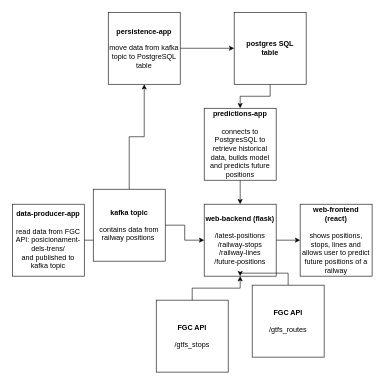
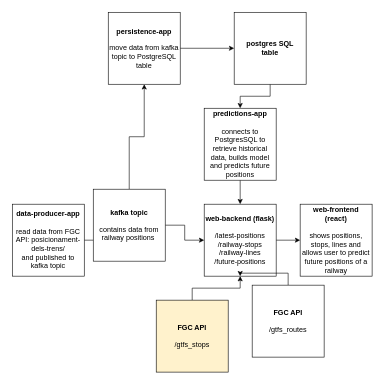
(192, 336) -> (192, 336)
